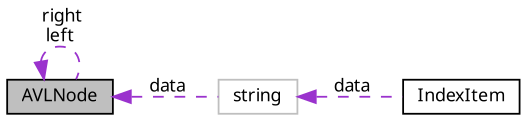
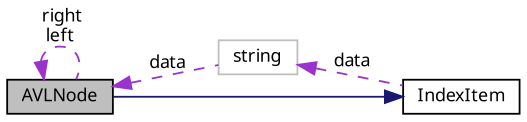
none -> (249, 97)
